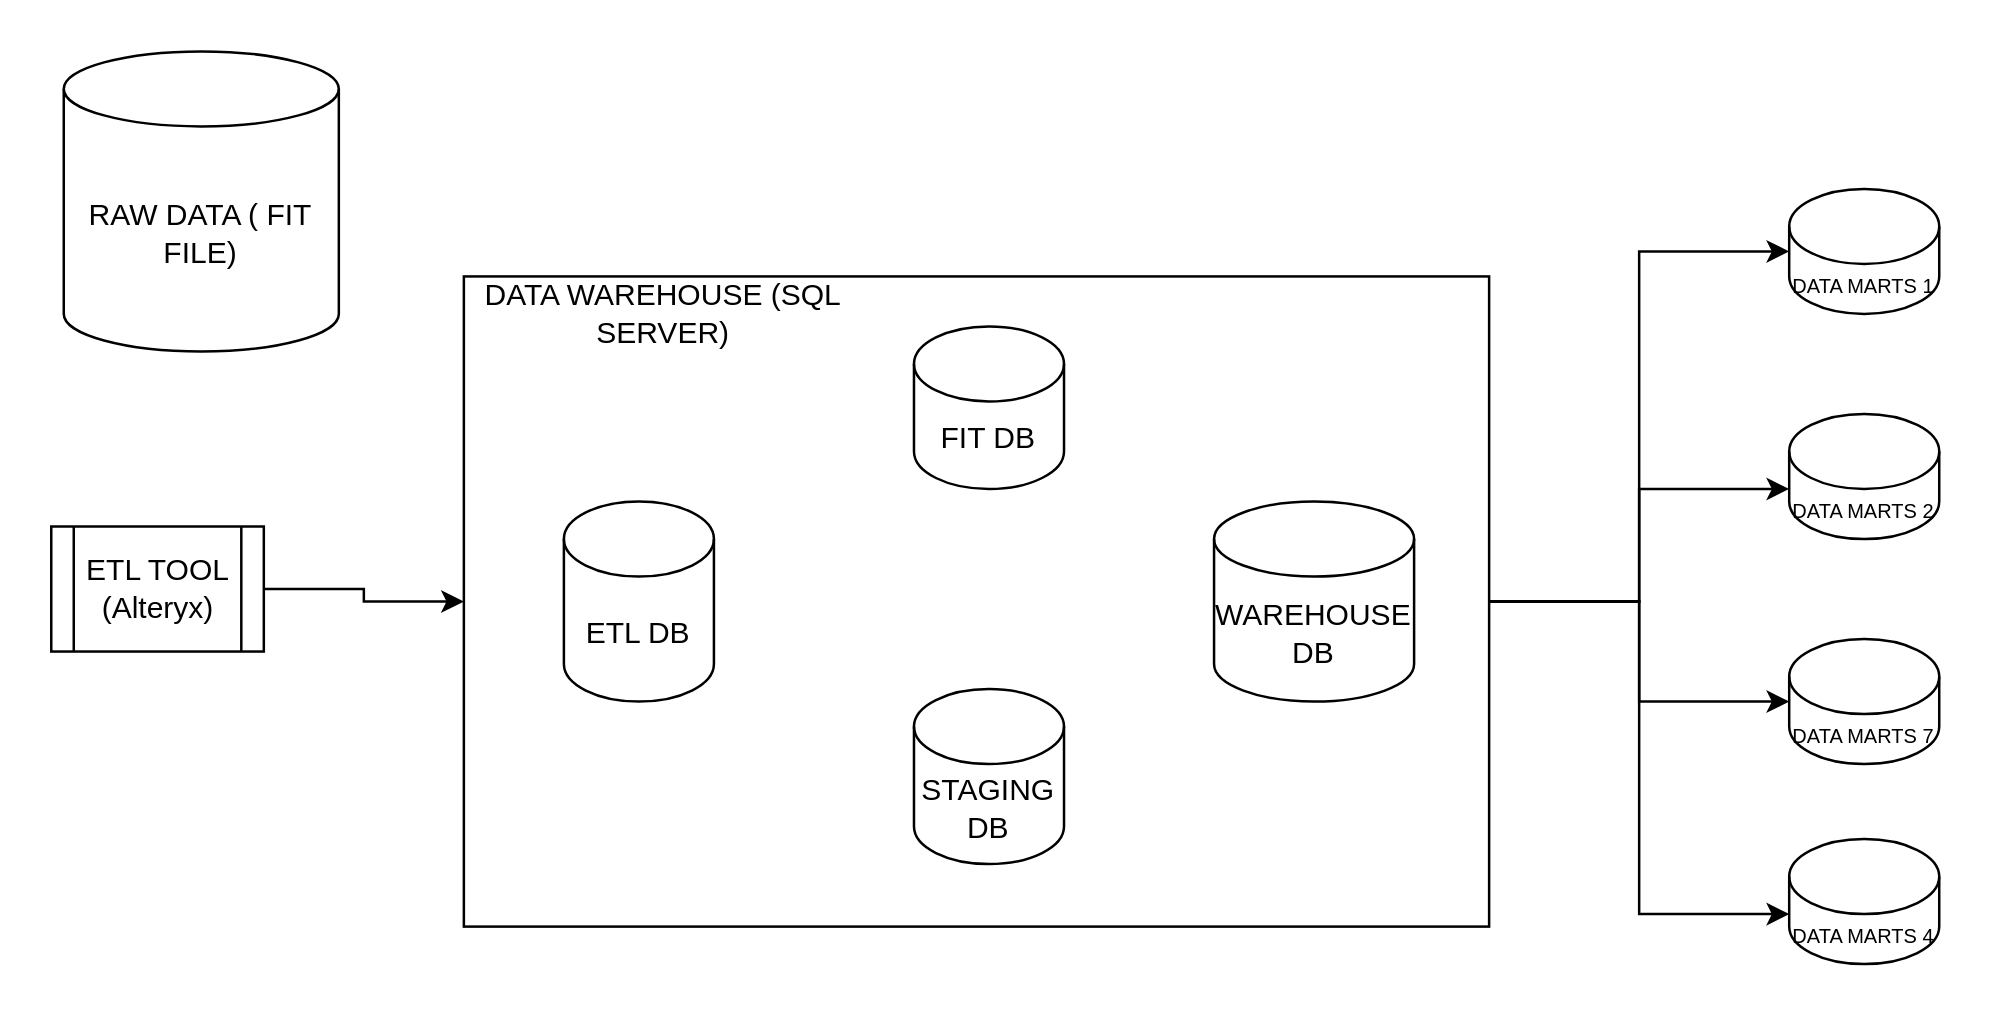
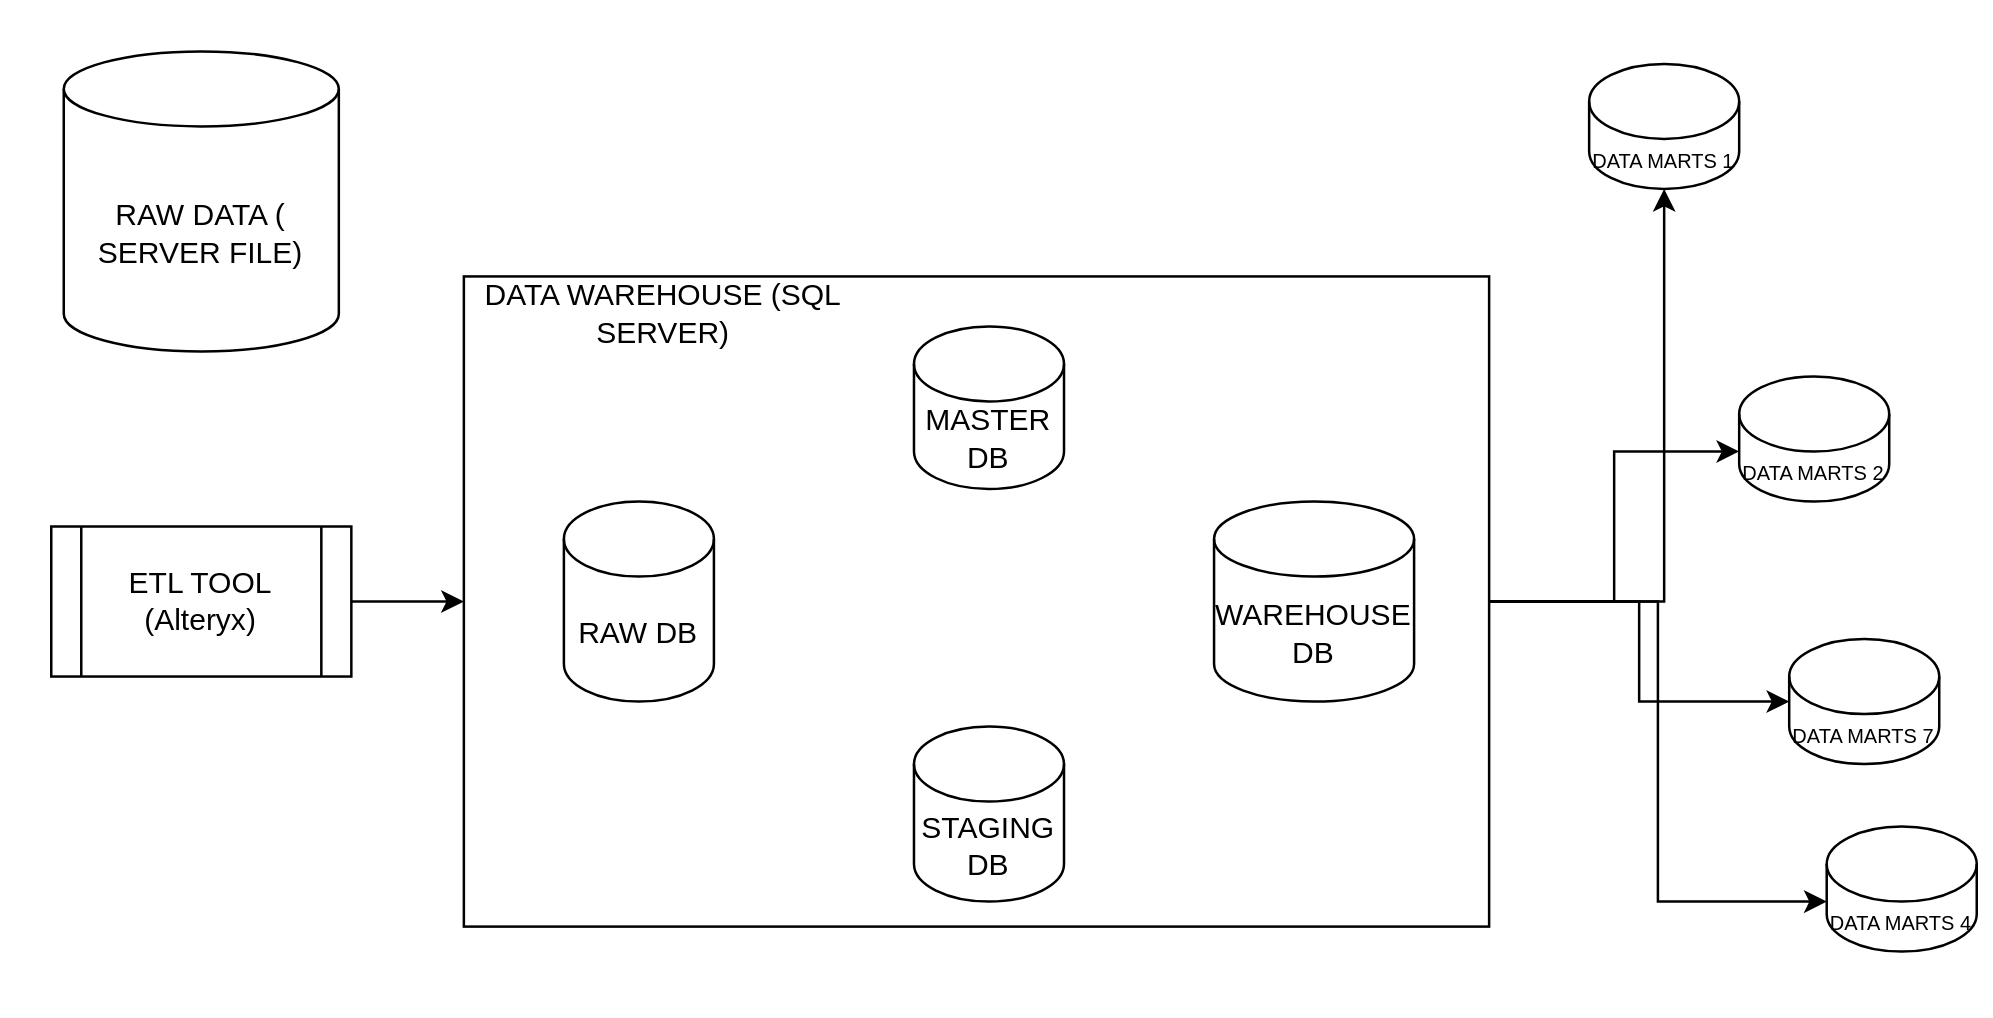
(201, 234) -> (201, 234)
(1864, 251) -> (1664, 126)
(989, 439) -> (989, 439)
(1864, 476) -> (1814, 439)
(158, 589) -> (201, 601)
(639, 634) -> (639, 634)
(989, 776) -> (989, 814)
(1864, 901) -> (1901, 889)
